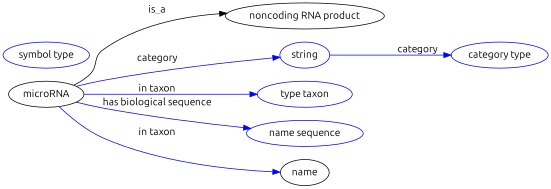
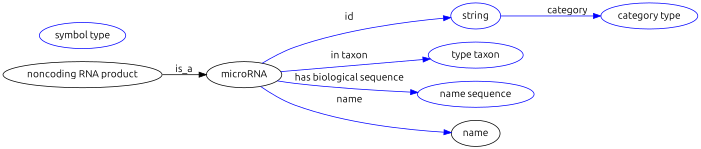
(136, 32) -> (181, 75)
(157, 58) -> (350, 17)
(157, 132) -> (350, 100)
